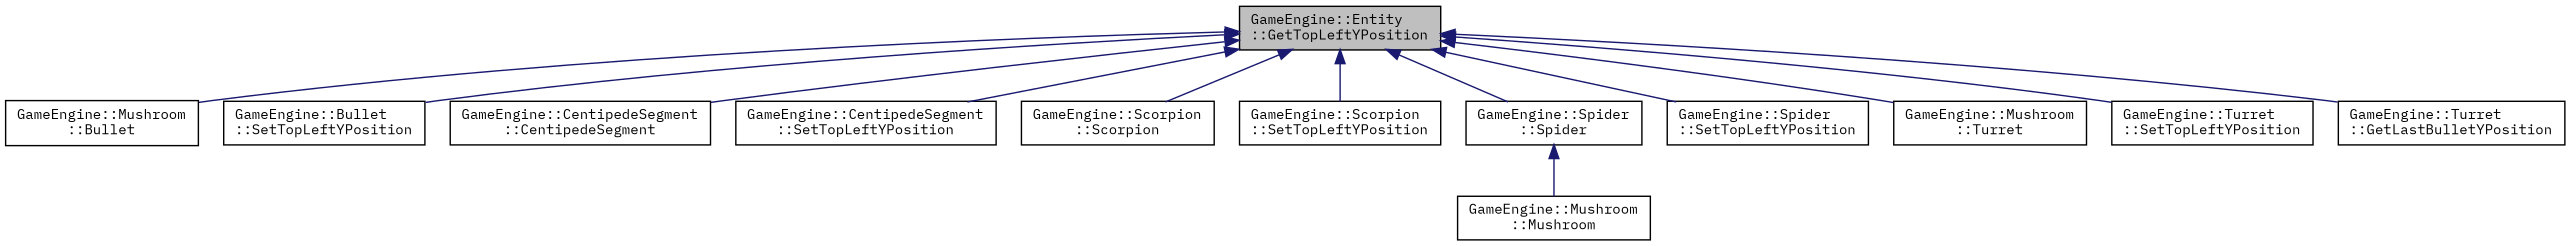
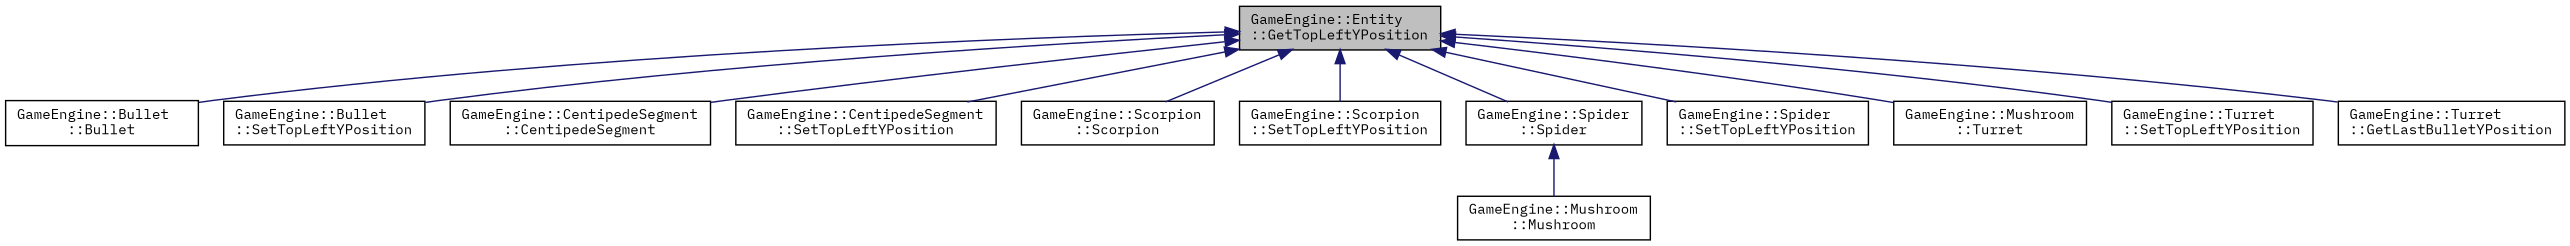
(102, 123) -> (102, 123)
